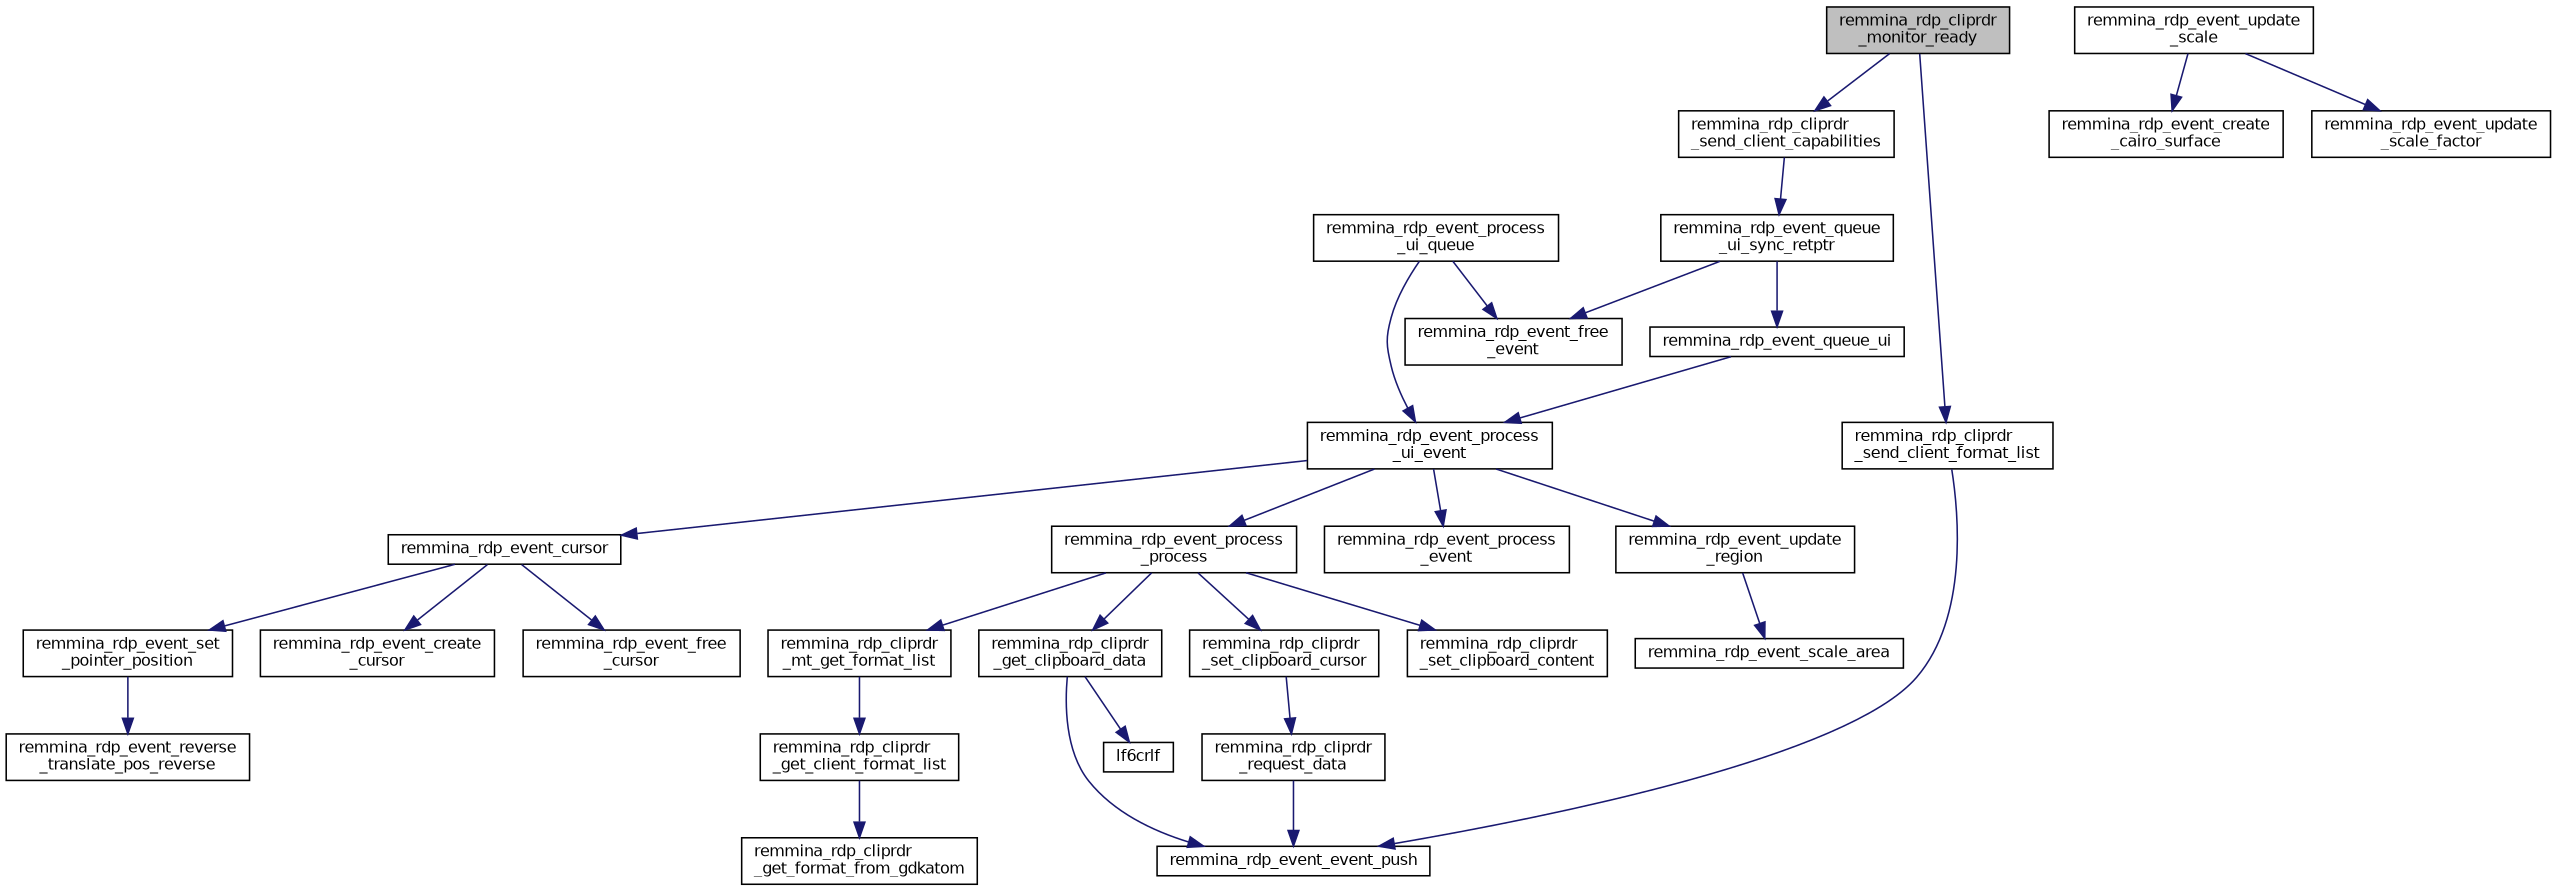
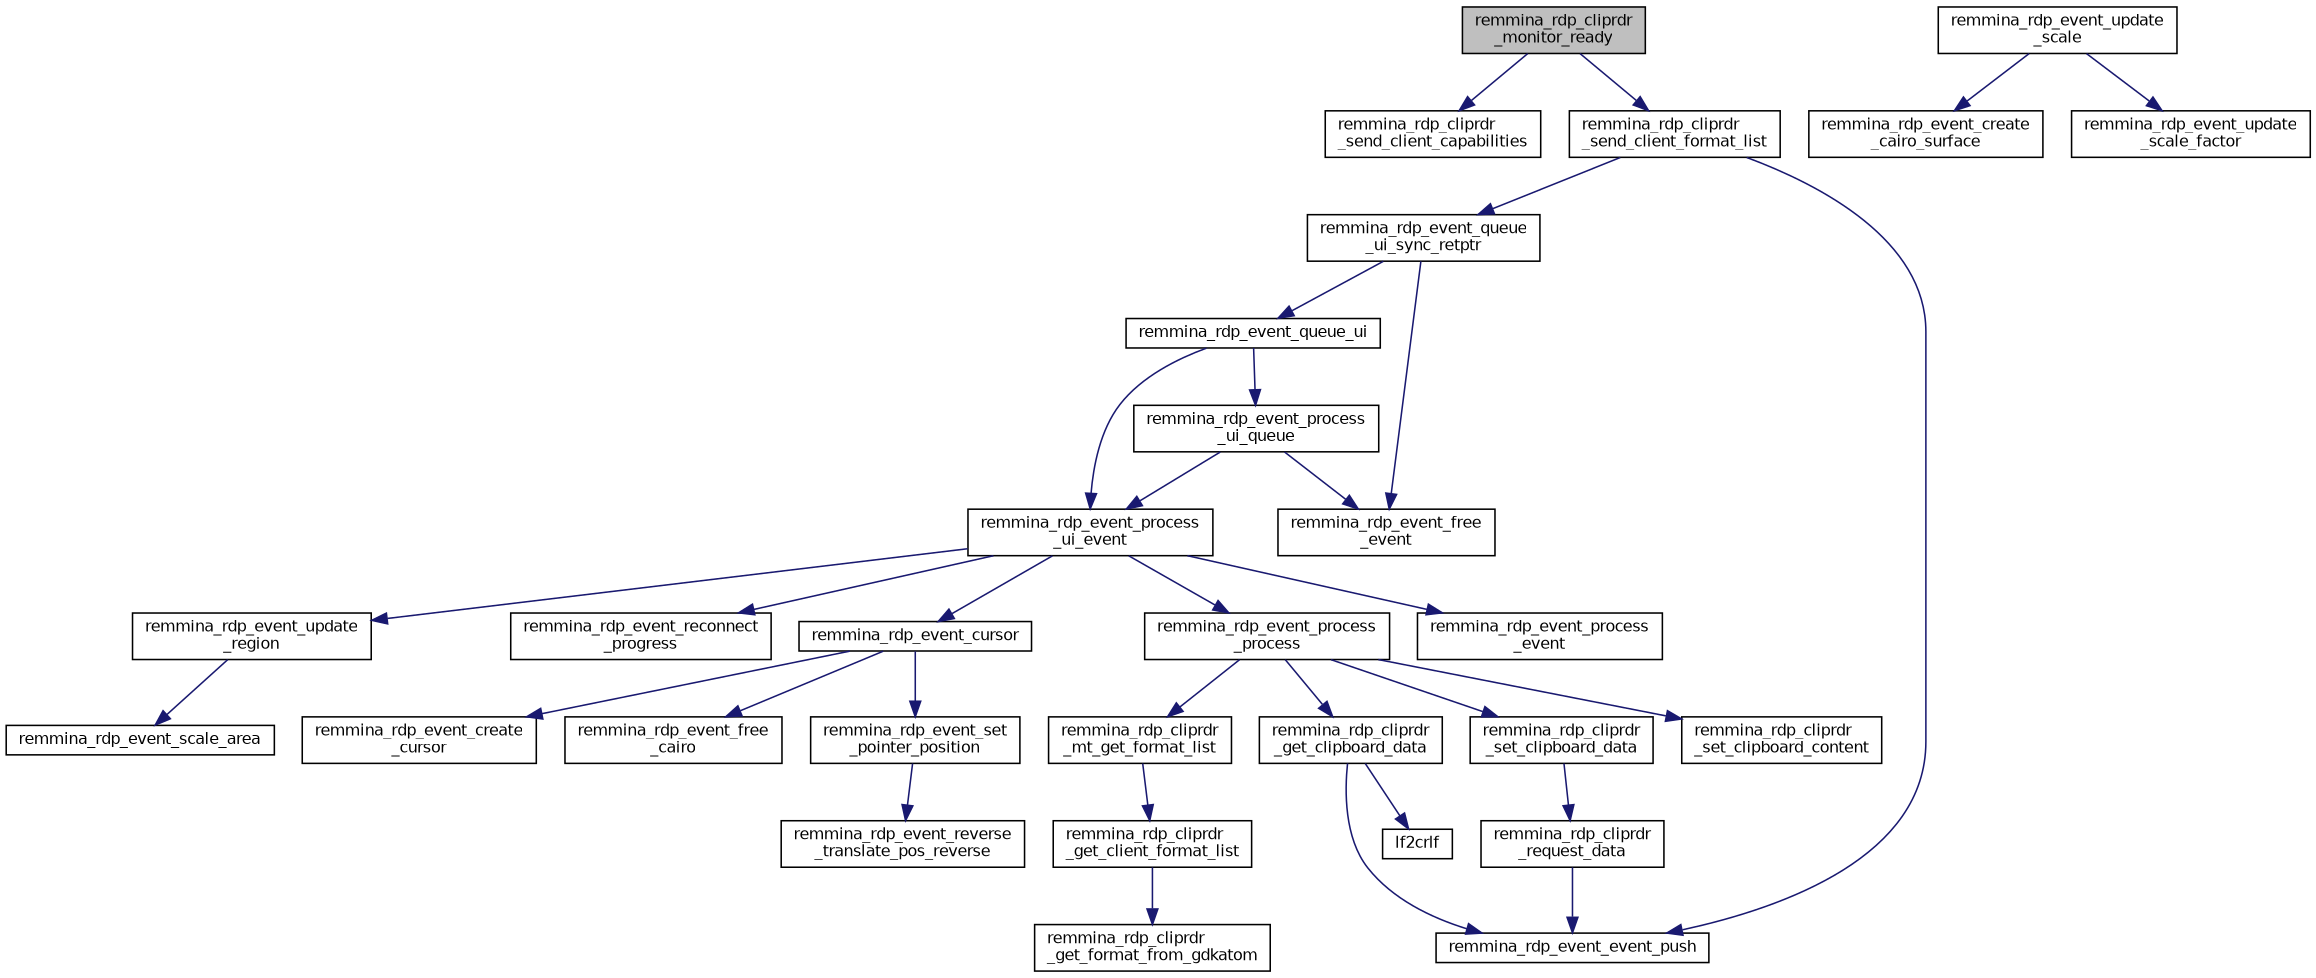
(1782, 178) -> (1557, 183)
none -> (1254, 369)
none -> (641, 636)
(632, 653) -> (673, 740)
(1284, 653) -> (1562, 740)
(1138, 757) -> (1417, 844)
